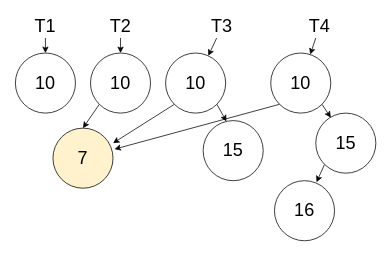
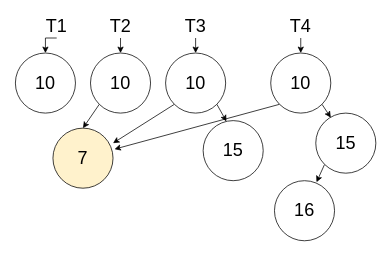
(45, 27) -> (57, 27)
(222, 27) -> (195, 27)
(319, 27) -> (300, 27)
